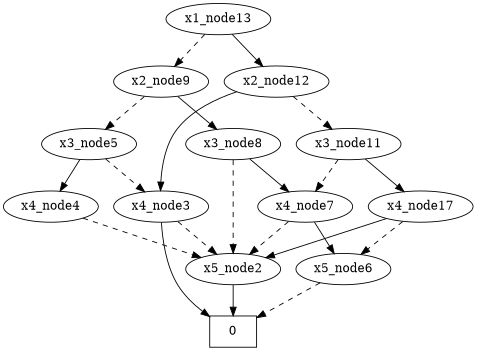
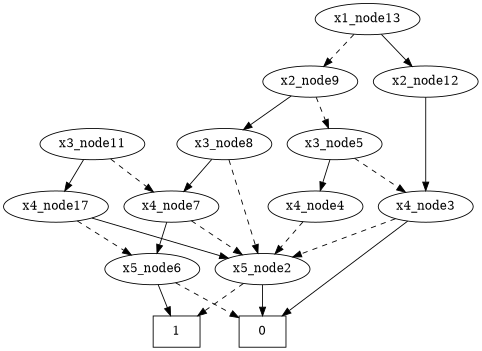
(309, 110) -> none
none -> (177, 332)
